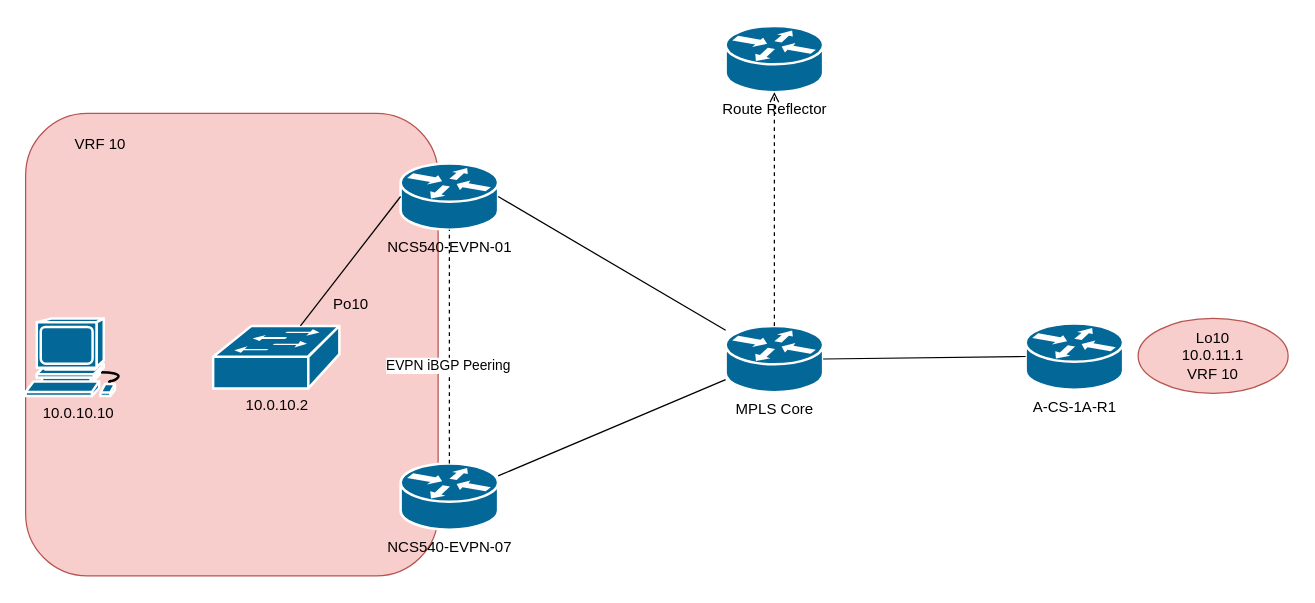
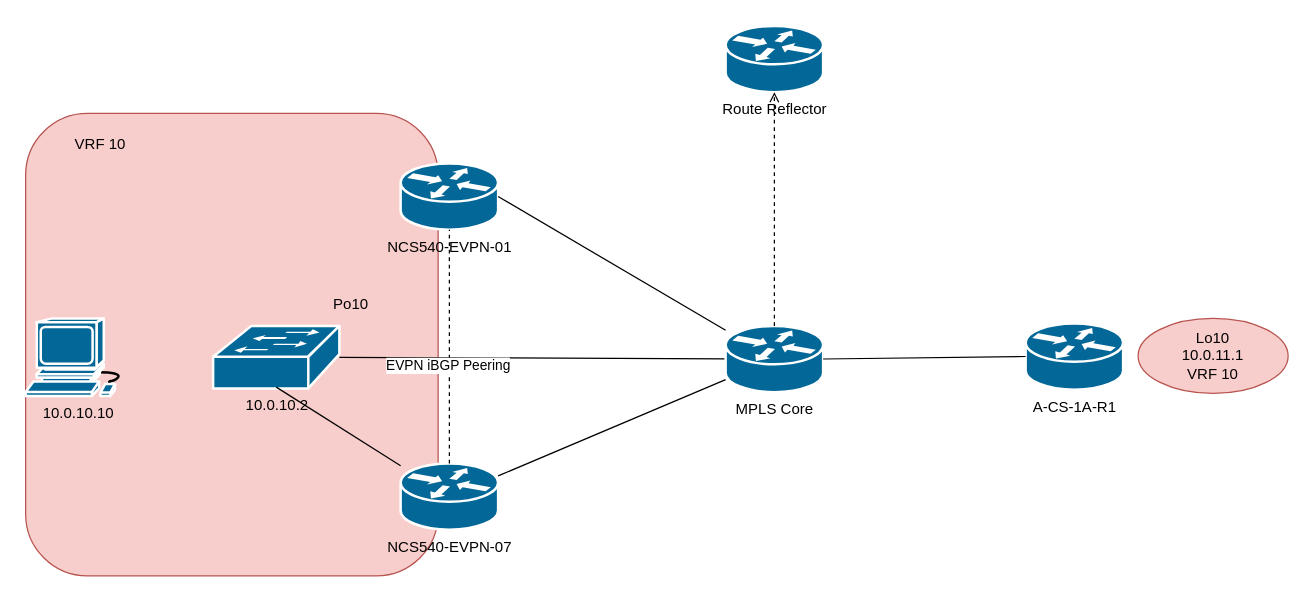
(350, 261) -> (616, 358)
none -> (338, 426)
